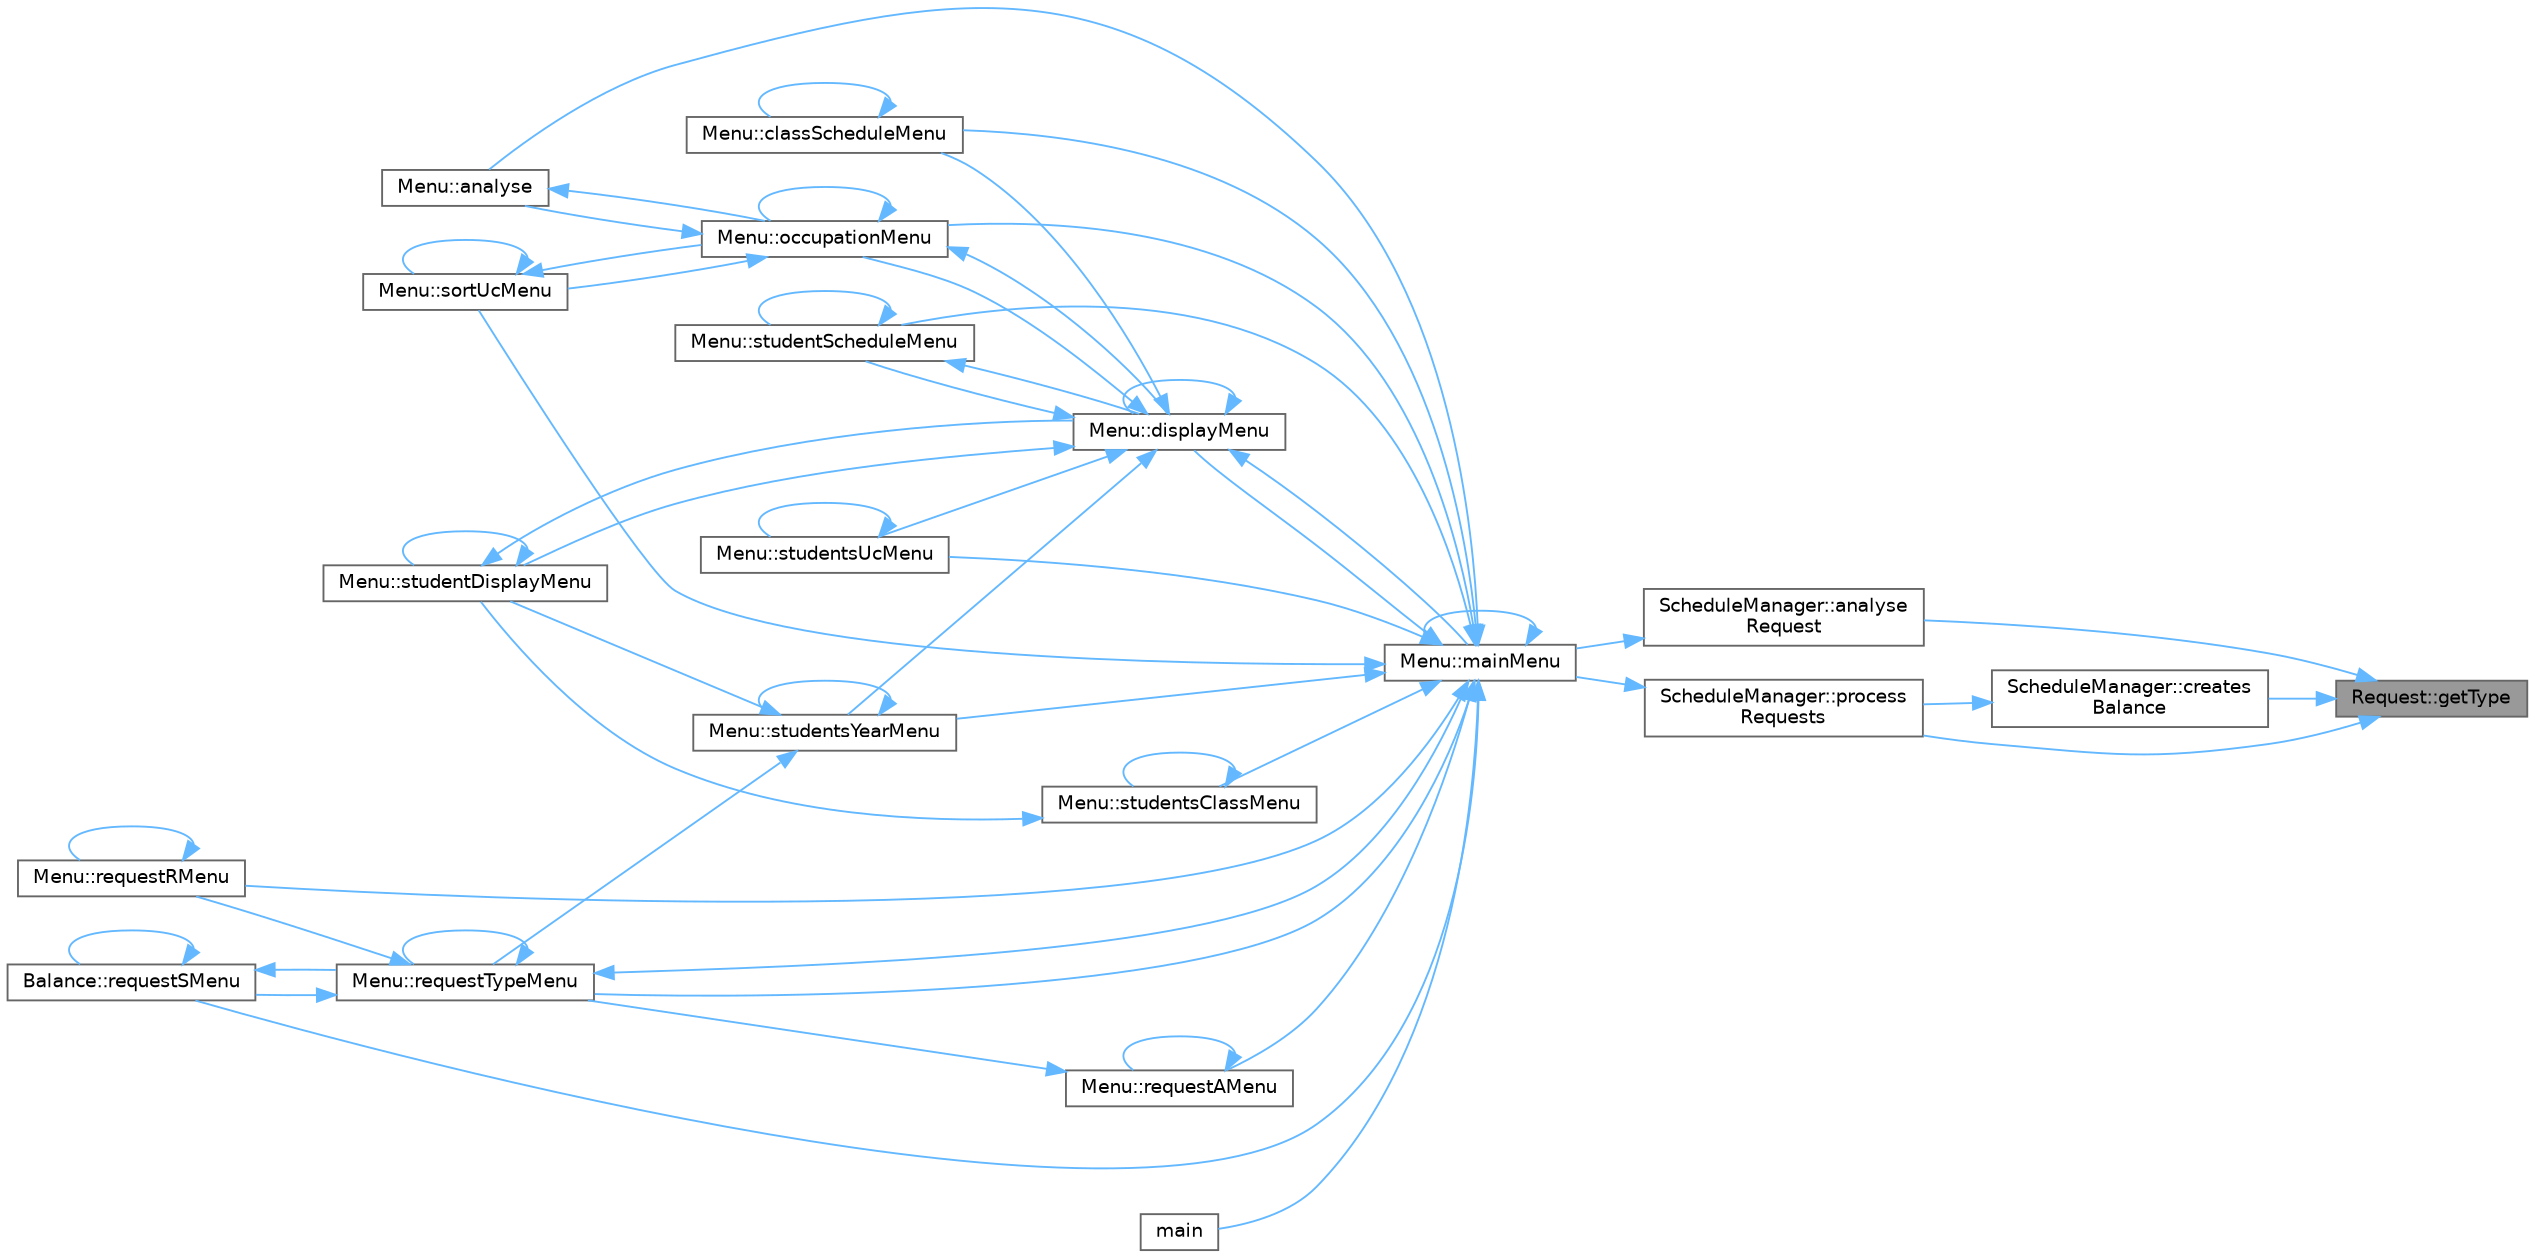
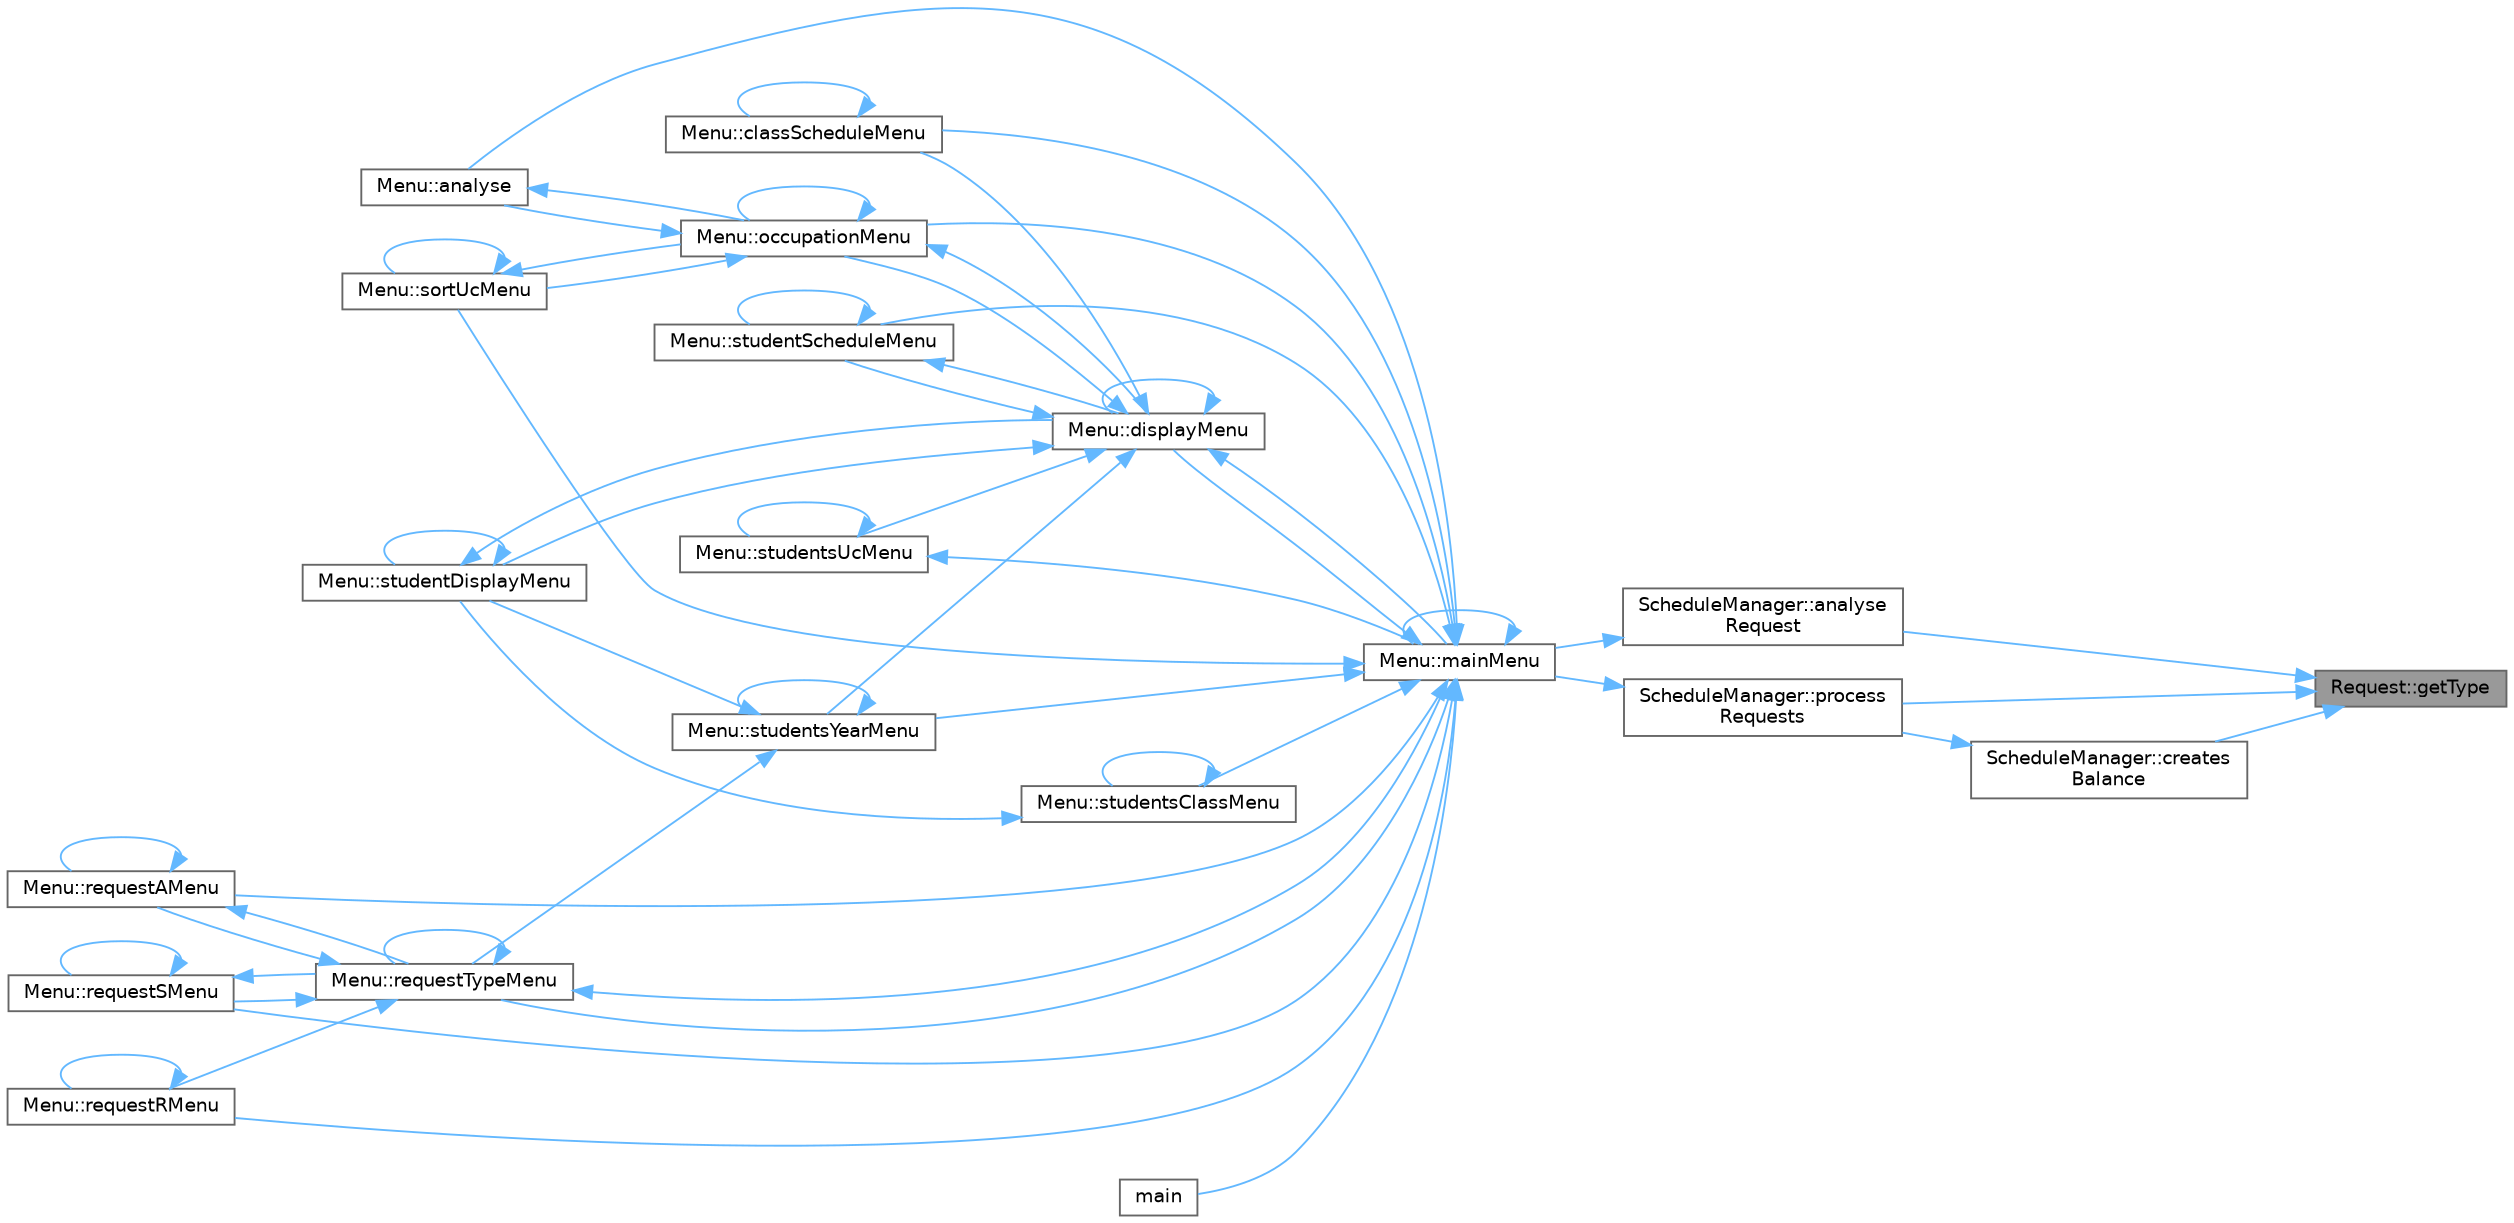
(1189, 577) -> (1188, 580)
none -> (238, 935)
(131, 982) -> (121, 993)
